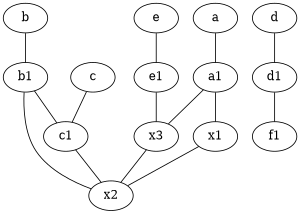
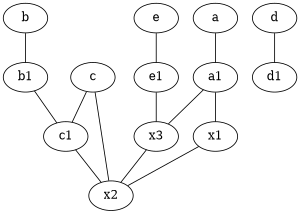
(275, 136) -> none
(38, 154) -> (102, 136)
